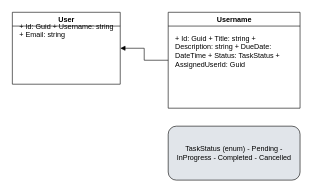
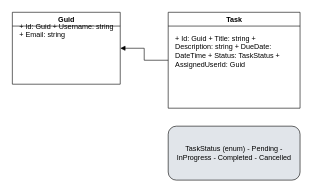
(67, 20) -> (67, 20)
(235, 20) -> (235, 20)
